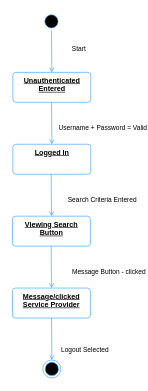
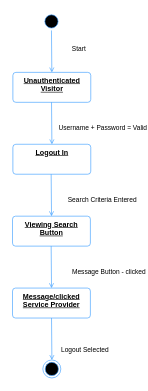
(52, 85) -> (52, 85)
(52, 153) -> (52, 153)
